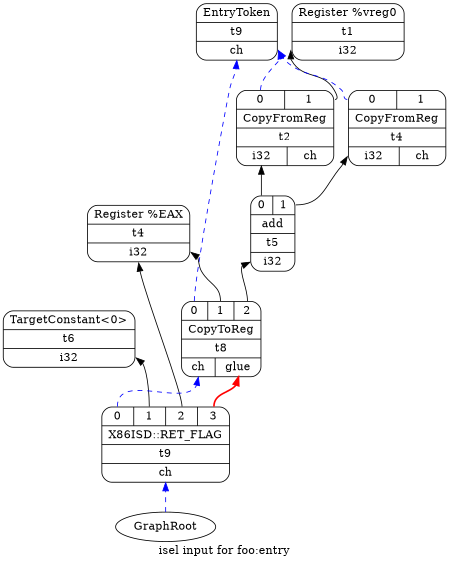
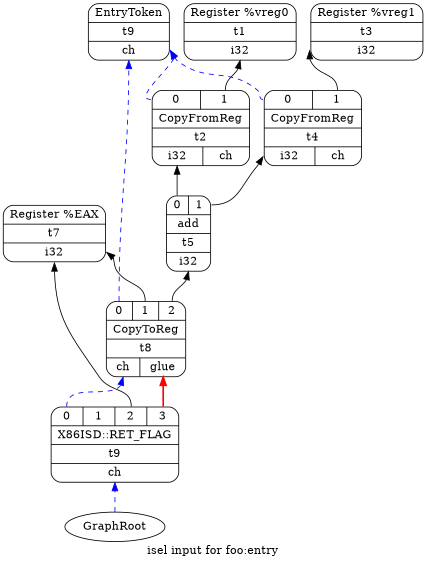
none -> (367, 32)
(139, 233) -> (54, 233)
(69, 339) -> none
